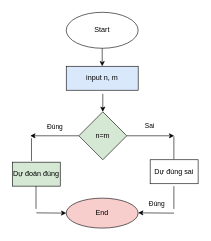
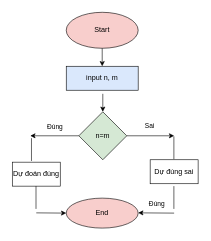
(102, 30) -> (102, 30)
(36, 174) -> (36, 174)
